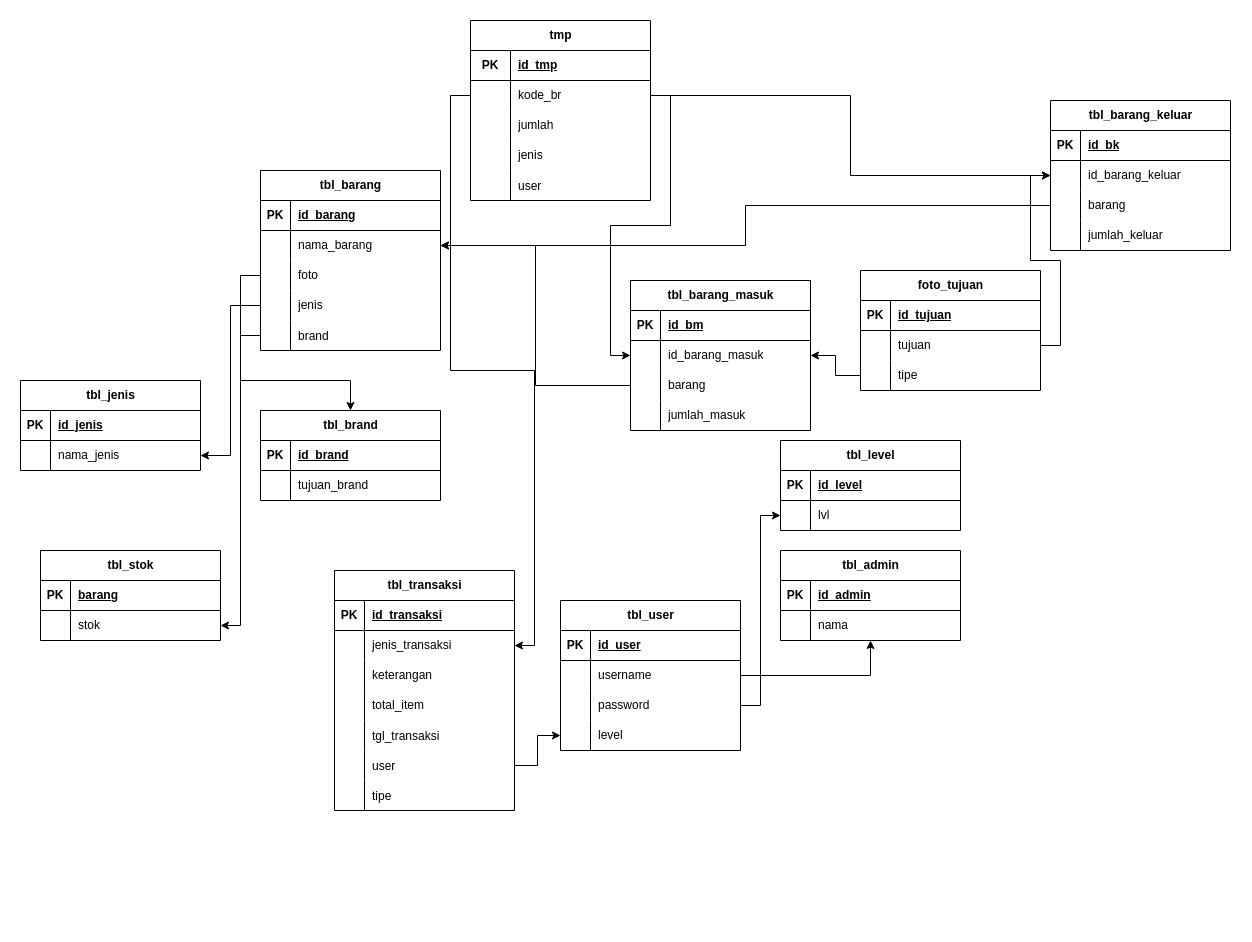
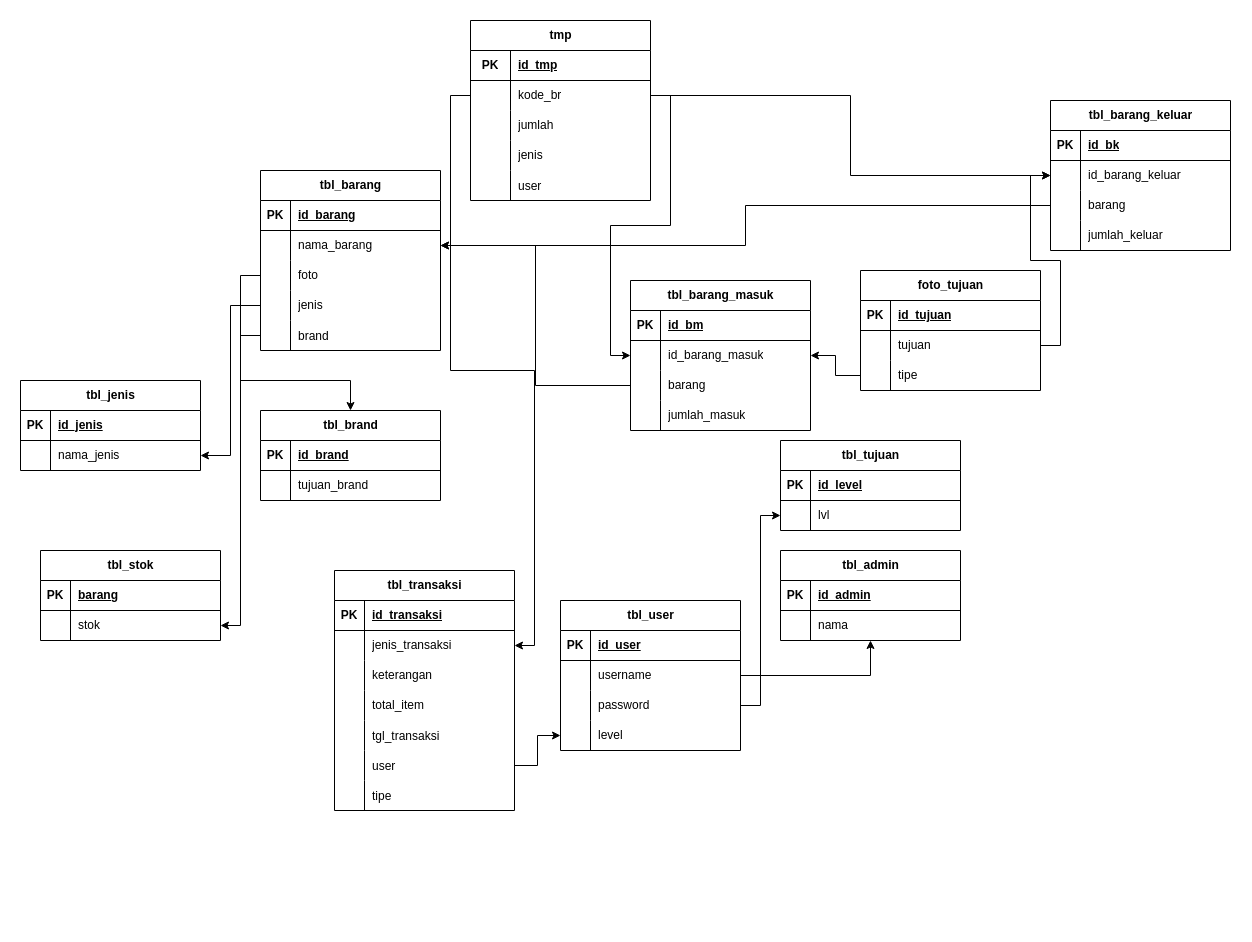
(871, 456) -> (871, 456)
